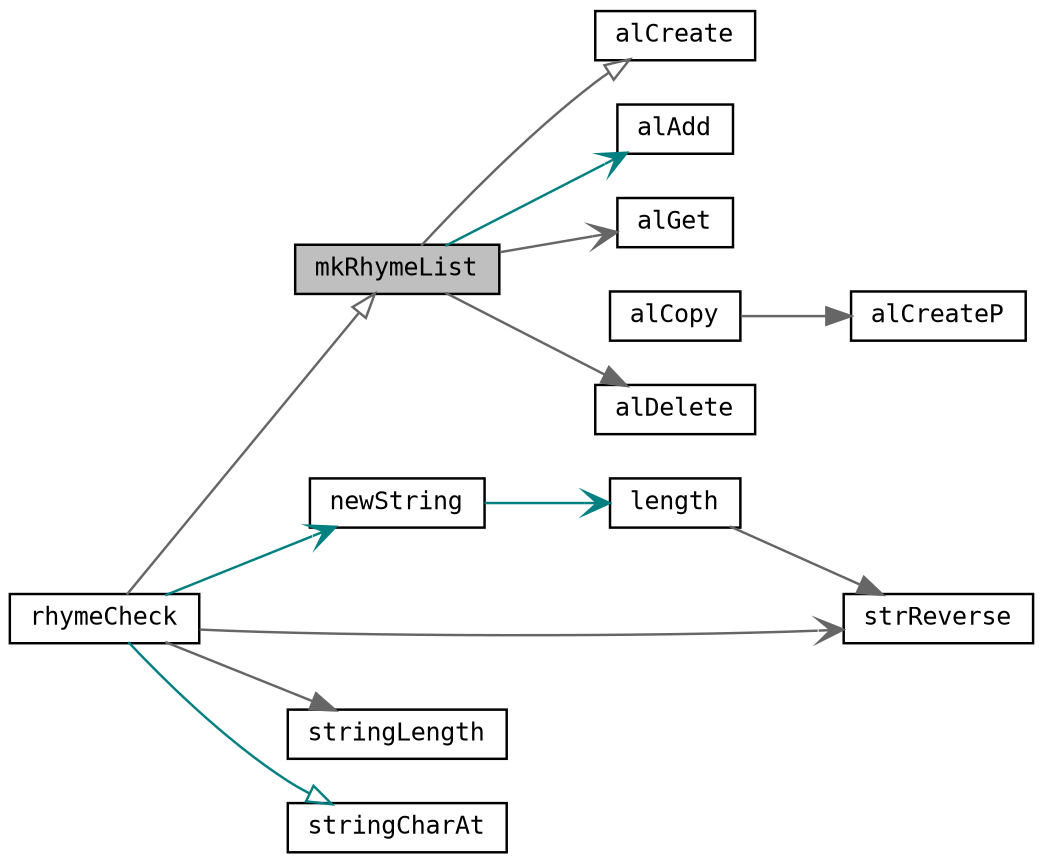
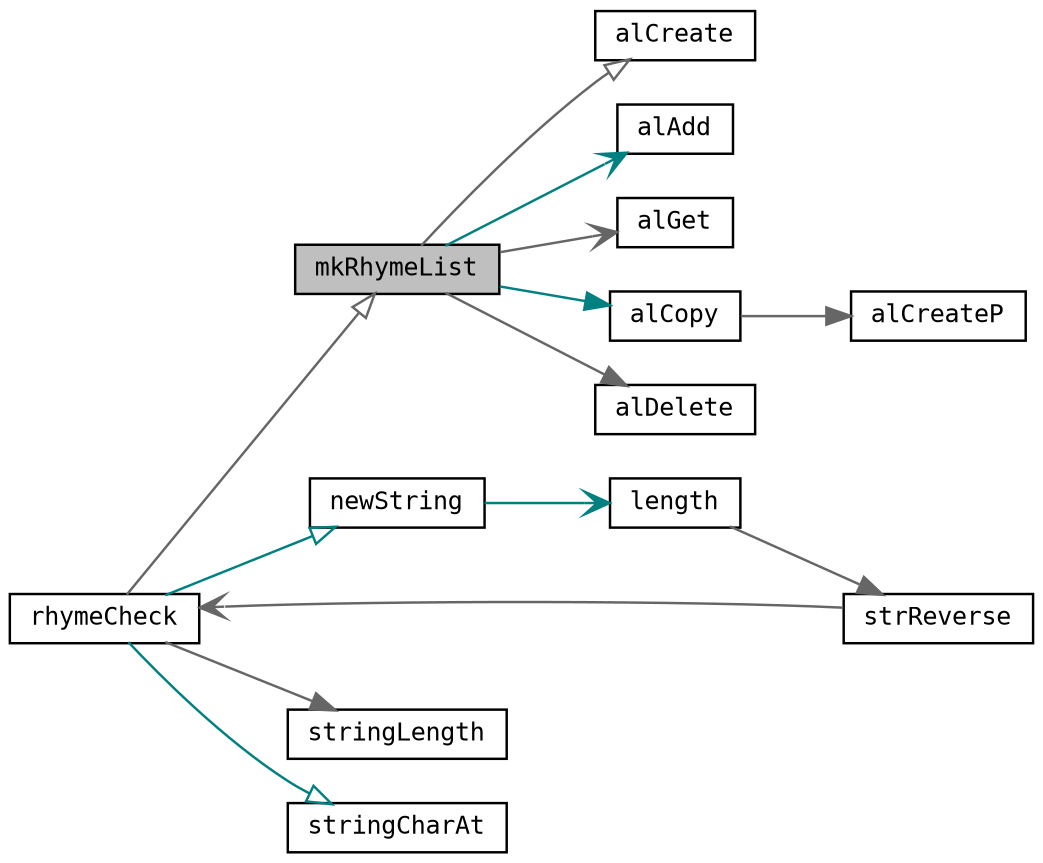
none -> (542, 294)
(239, 566) -> (239, 566)
(509, 635) -> (534, 602)
